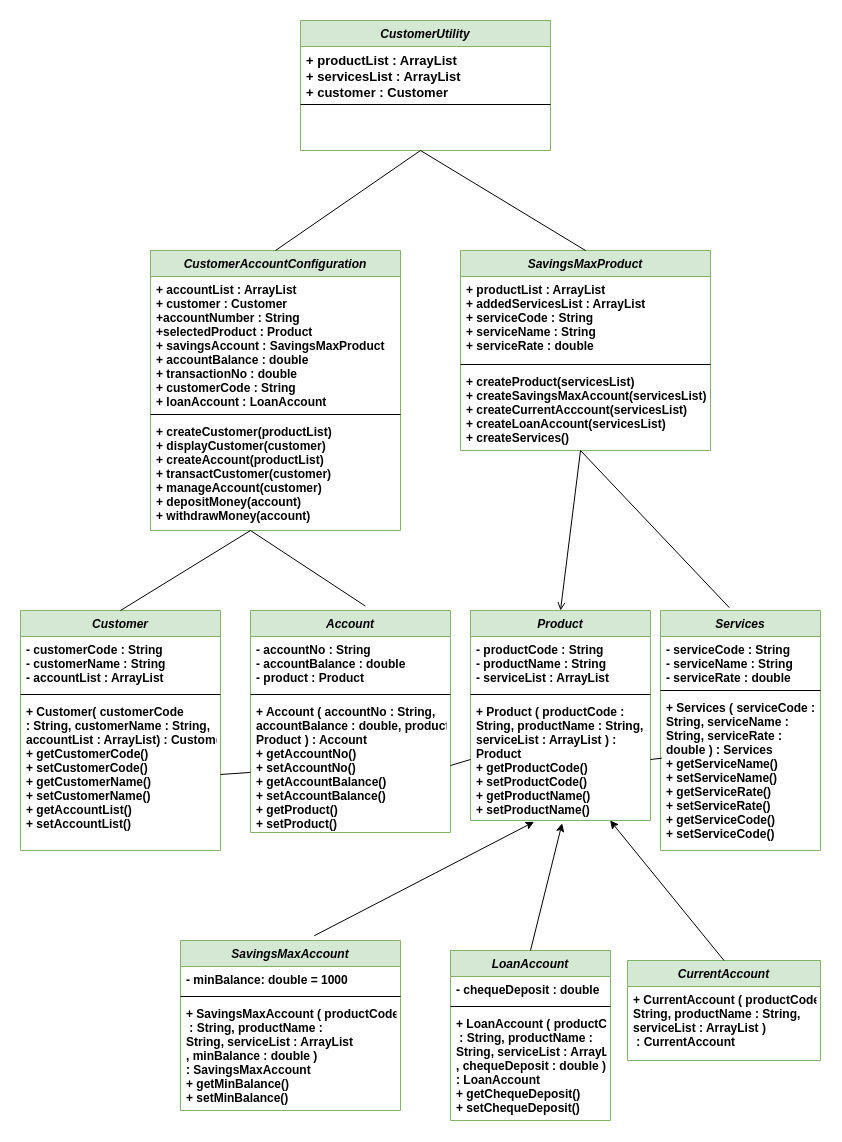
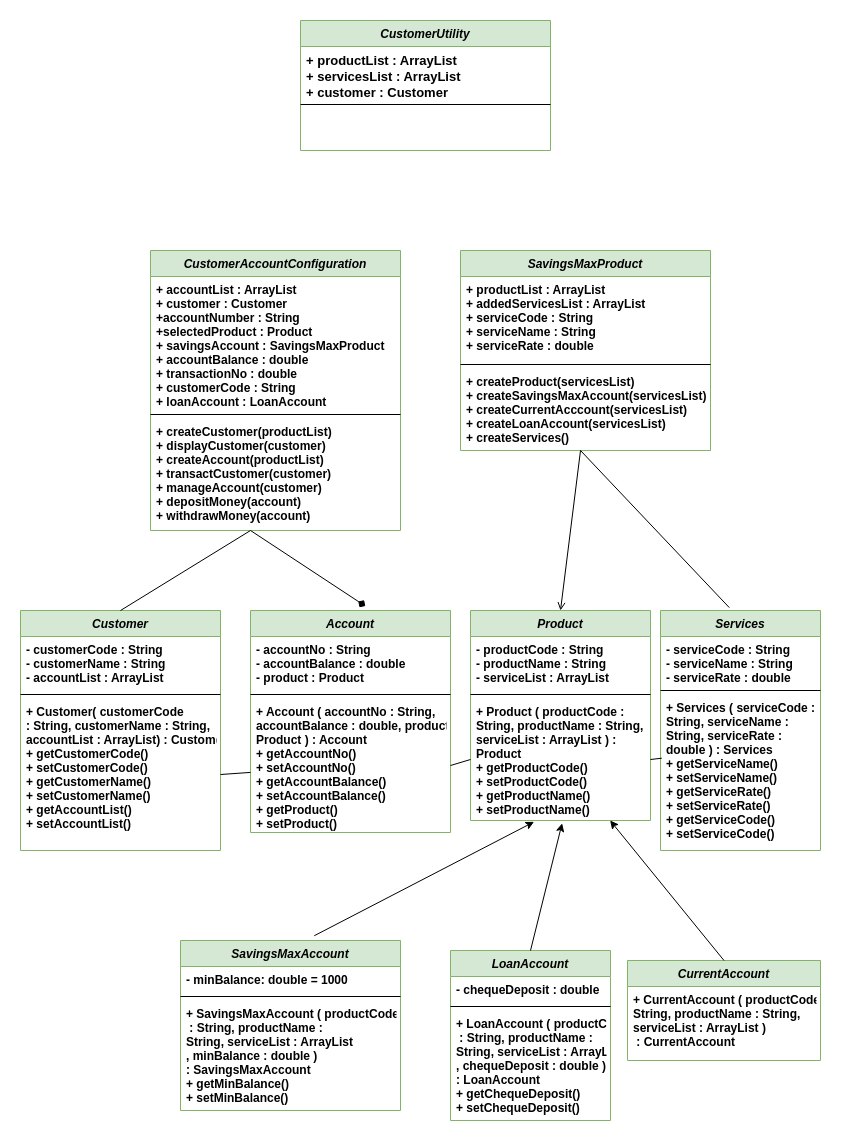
(427, 155) -> none
(361, 603) -> (358, 601)
